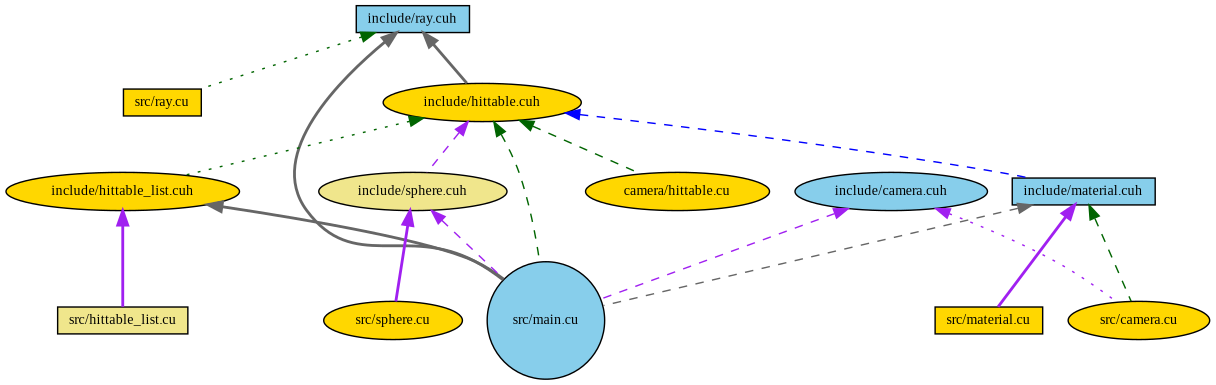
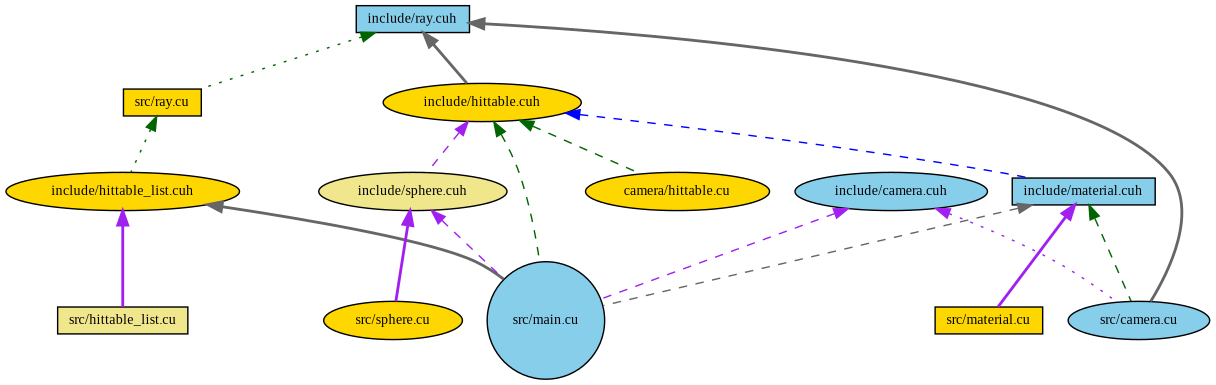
(286, 151) -> (141, 151)
(305, 207) -> (905, 71)
(1139, 320) -> (1139, 320)
